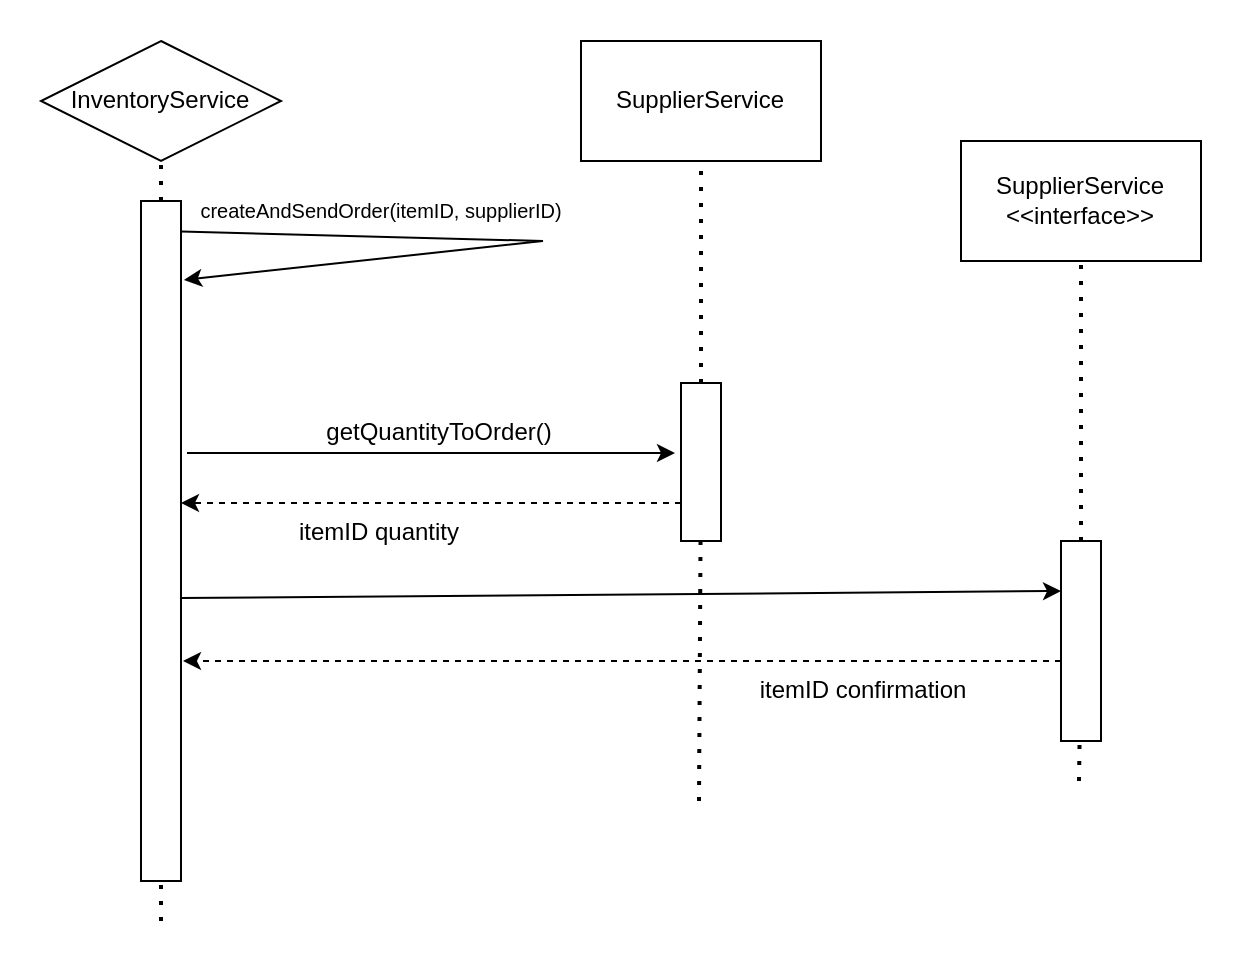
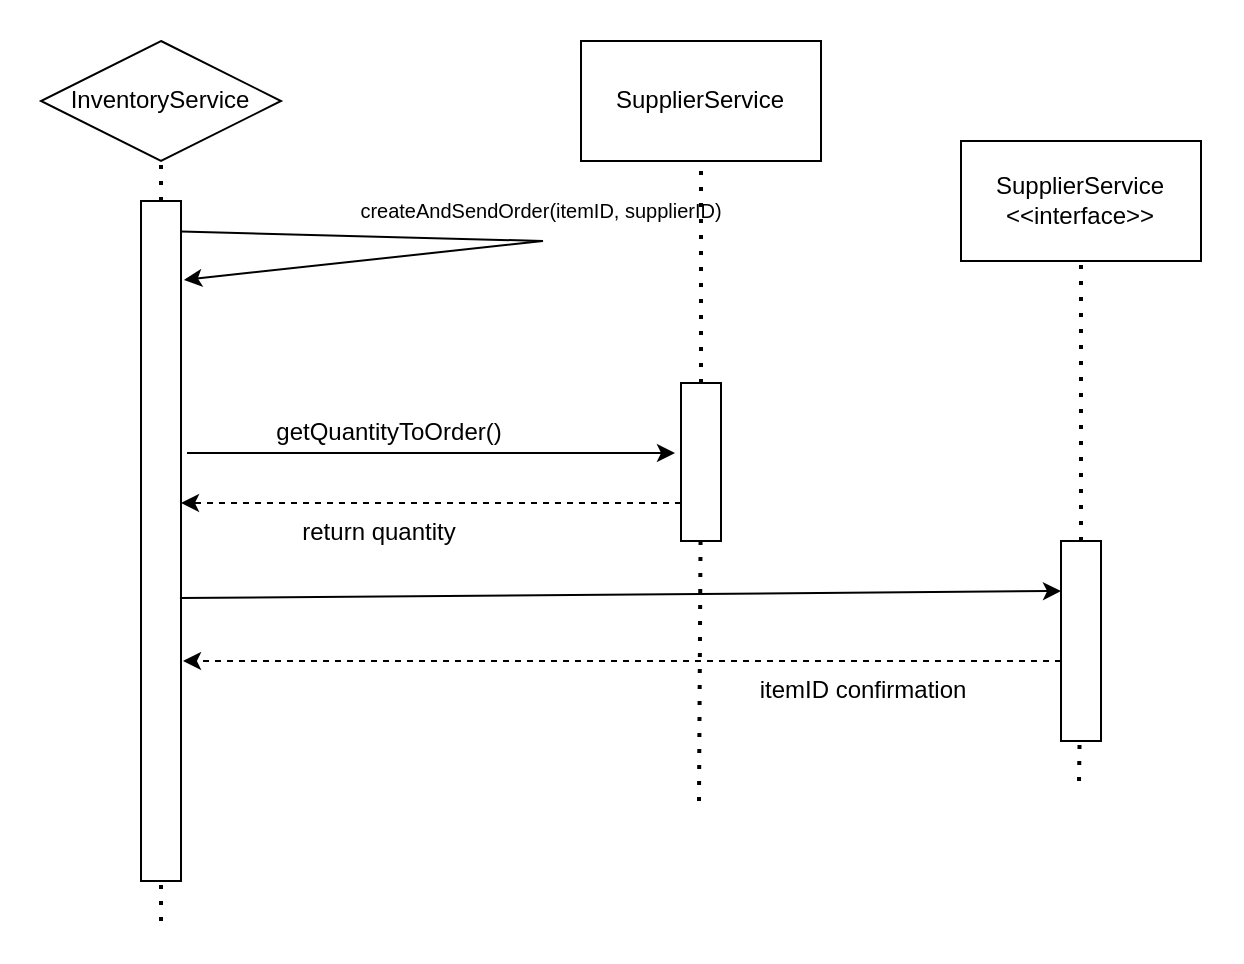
(381, 211) -> (541, 211)
(439, 433) -> (389, 433)
(380, 533) -> (380, 533)
